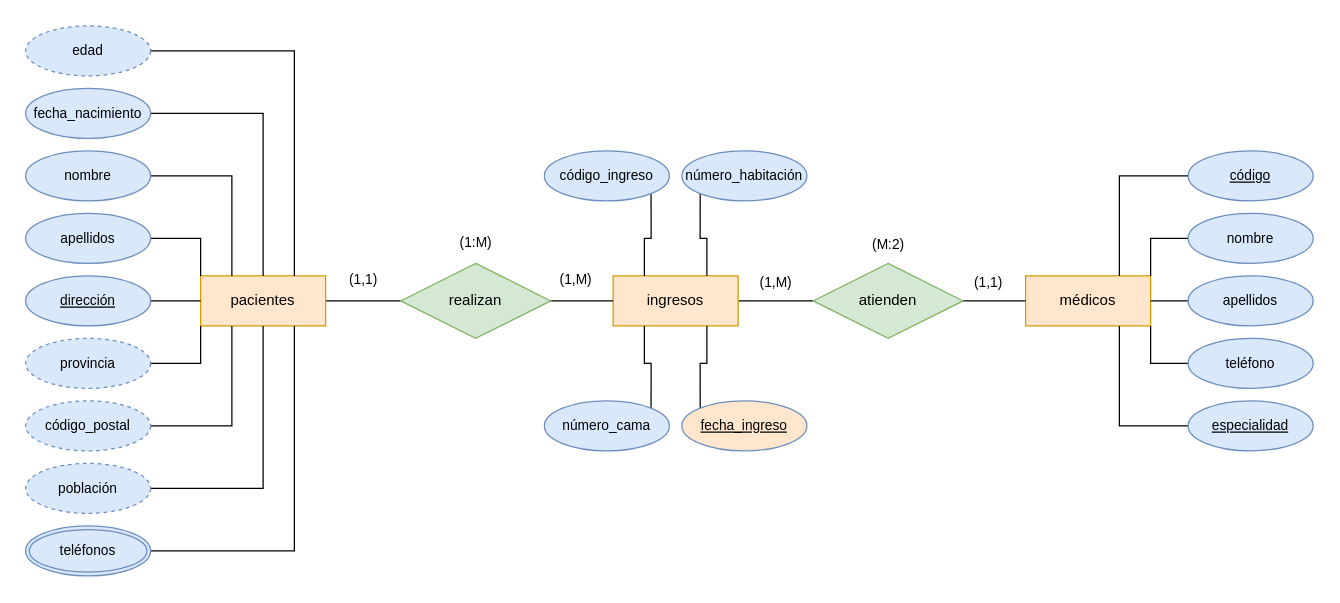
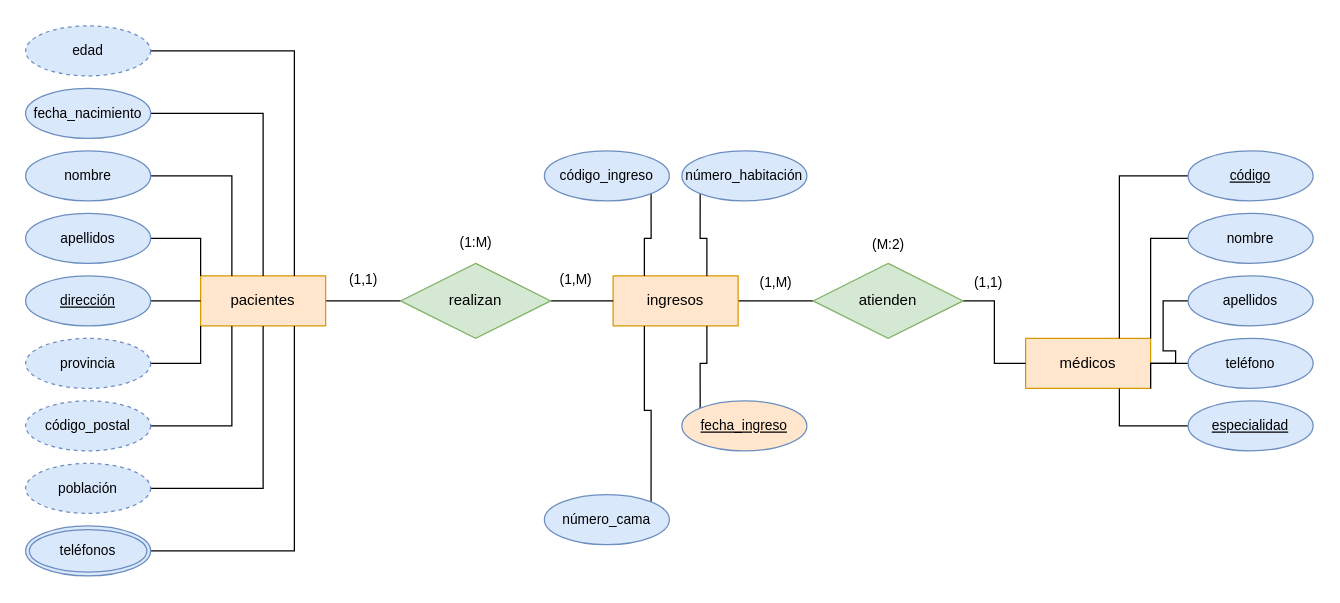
(1088, 301) -> (1088, 363)
(607, 426) -> (607, 519)
